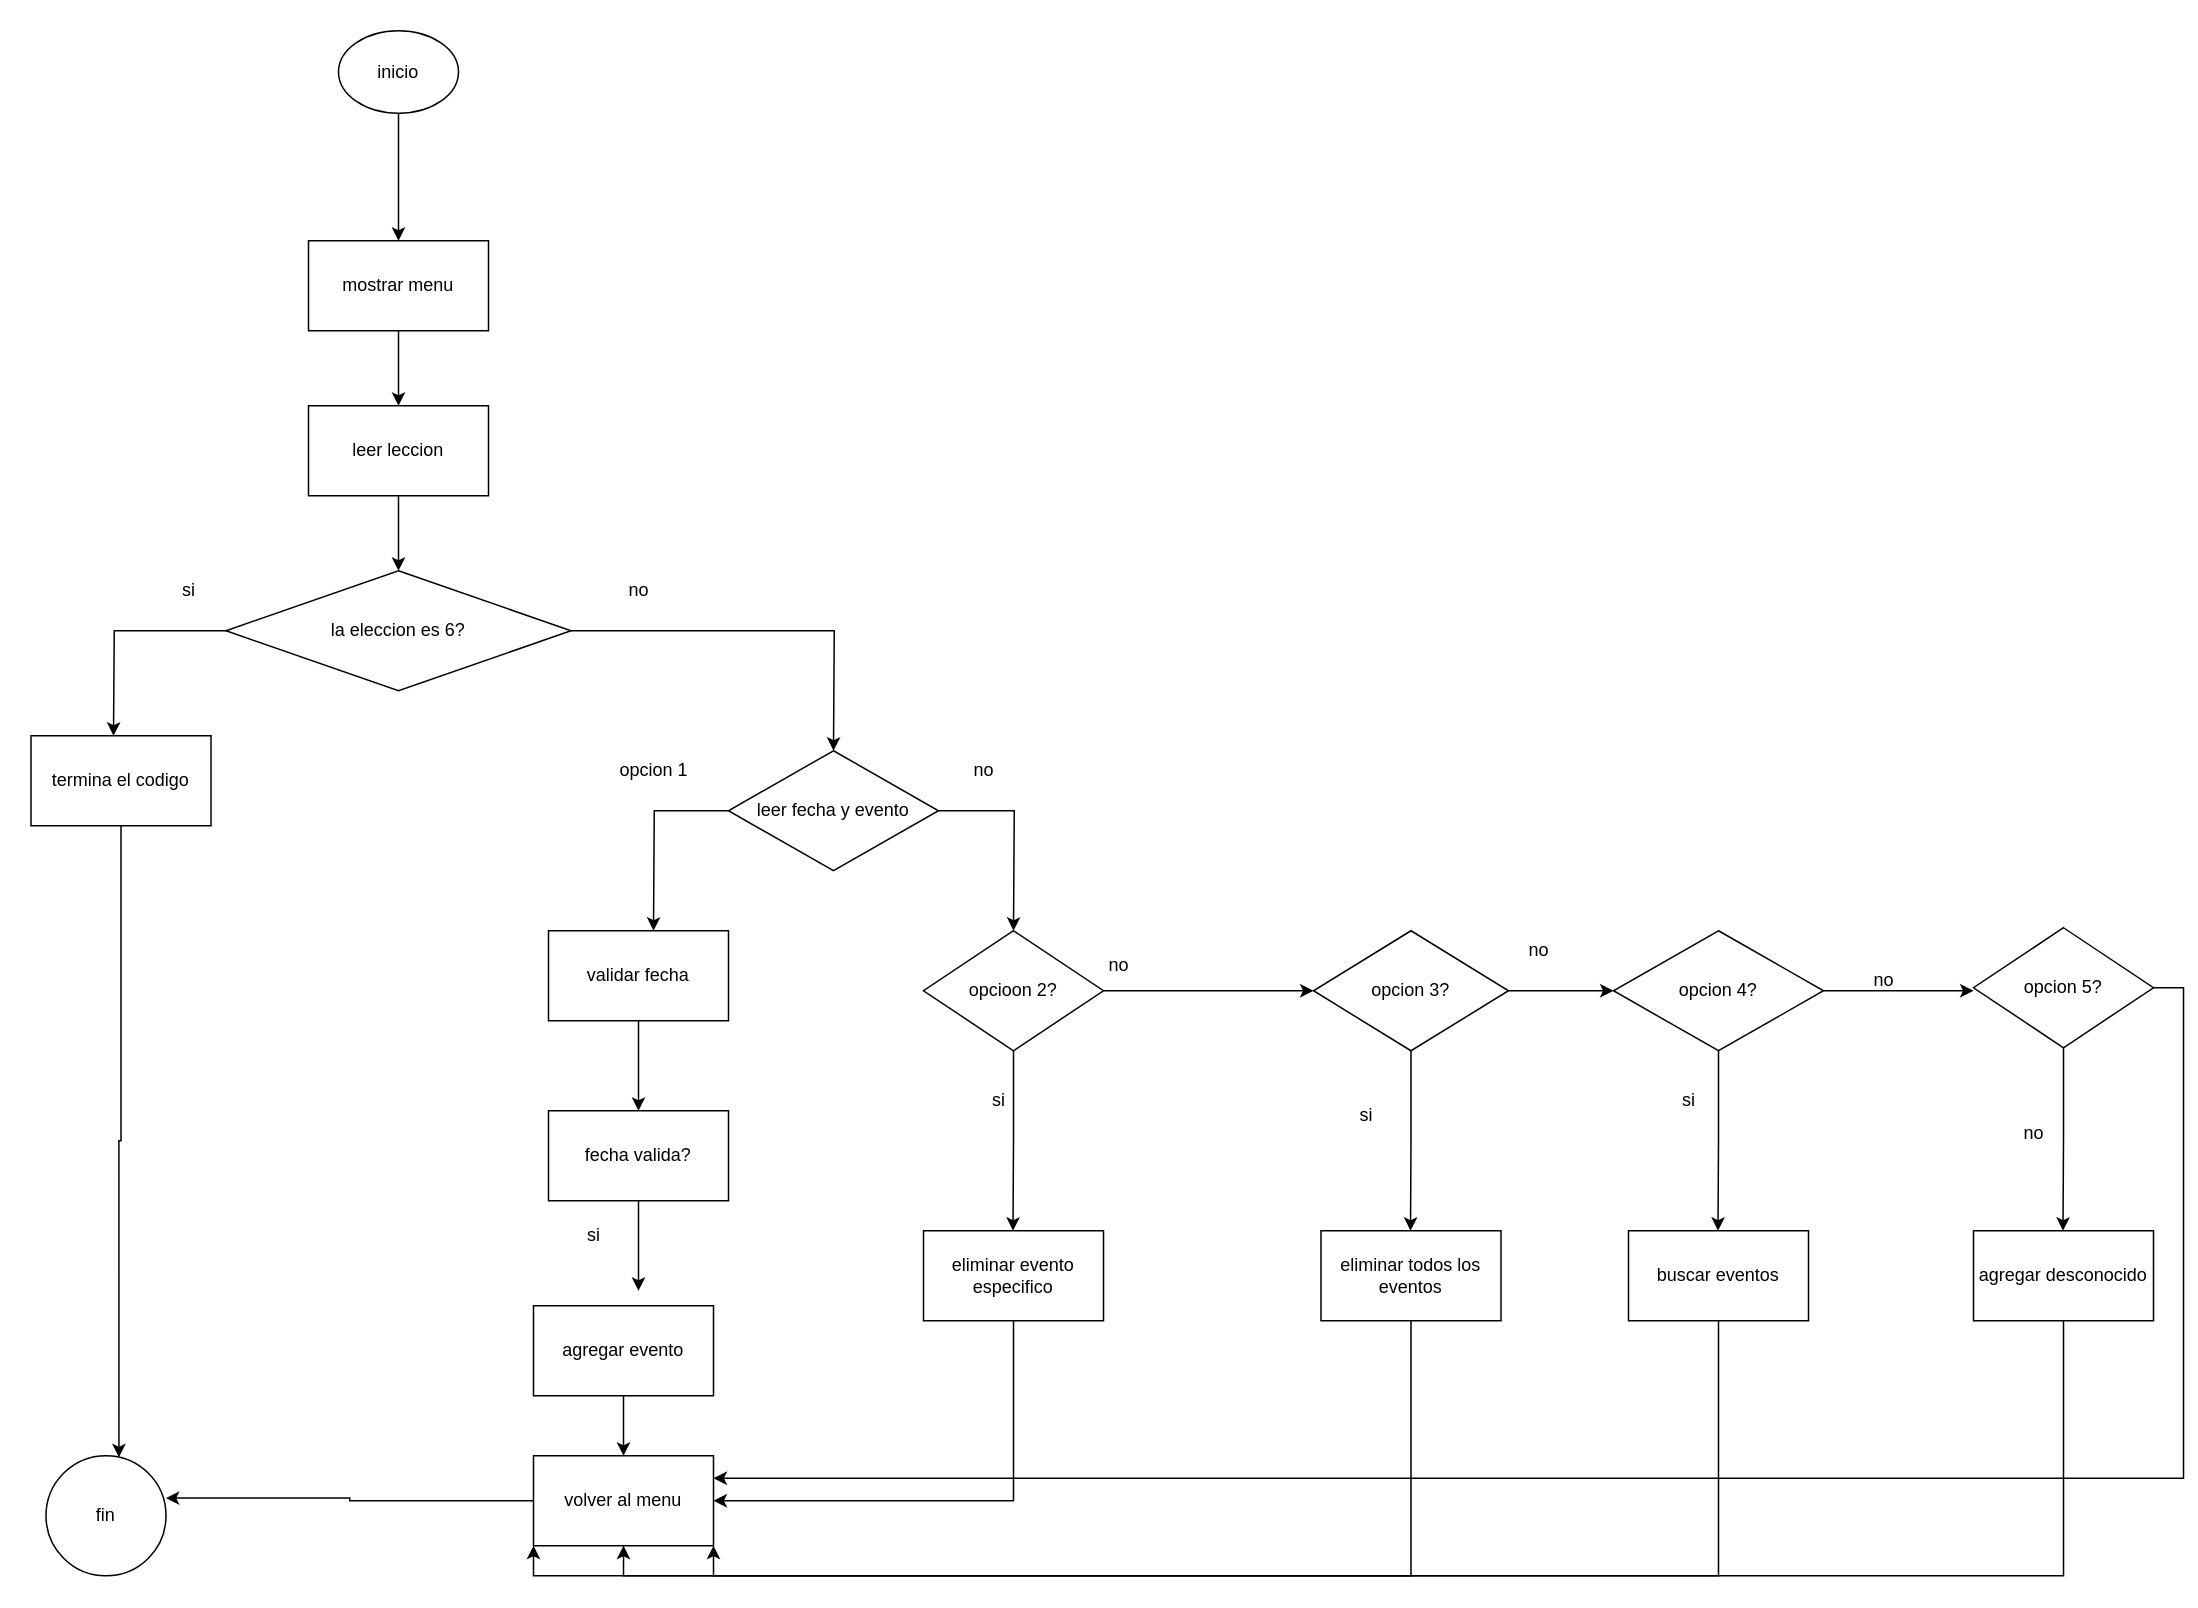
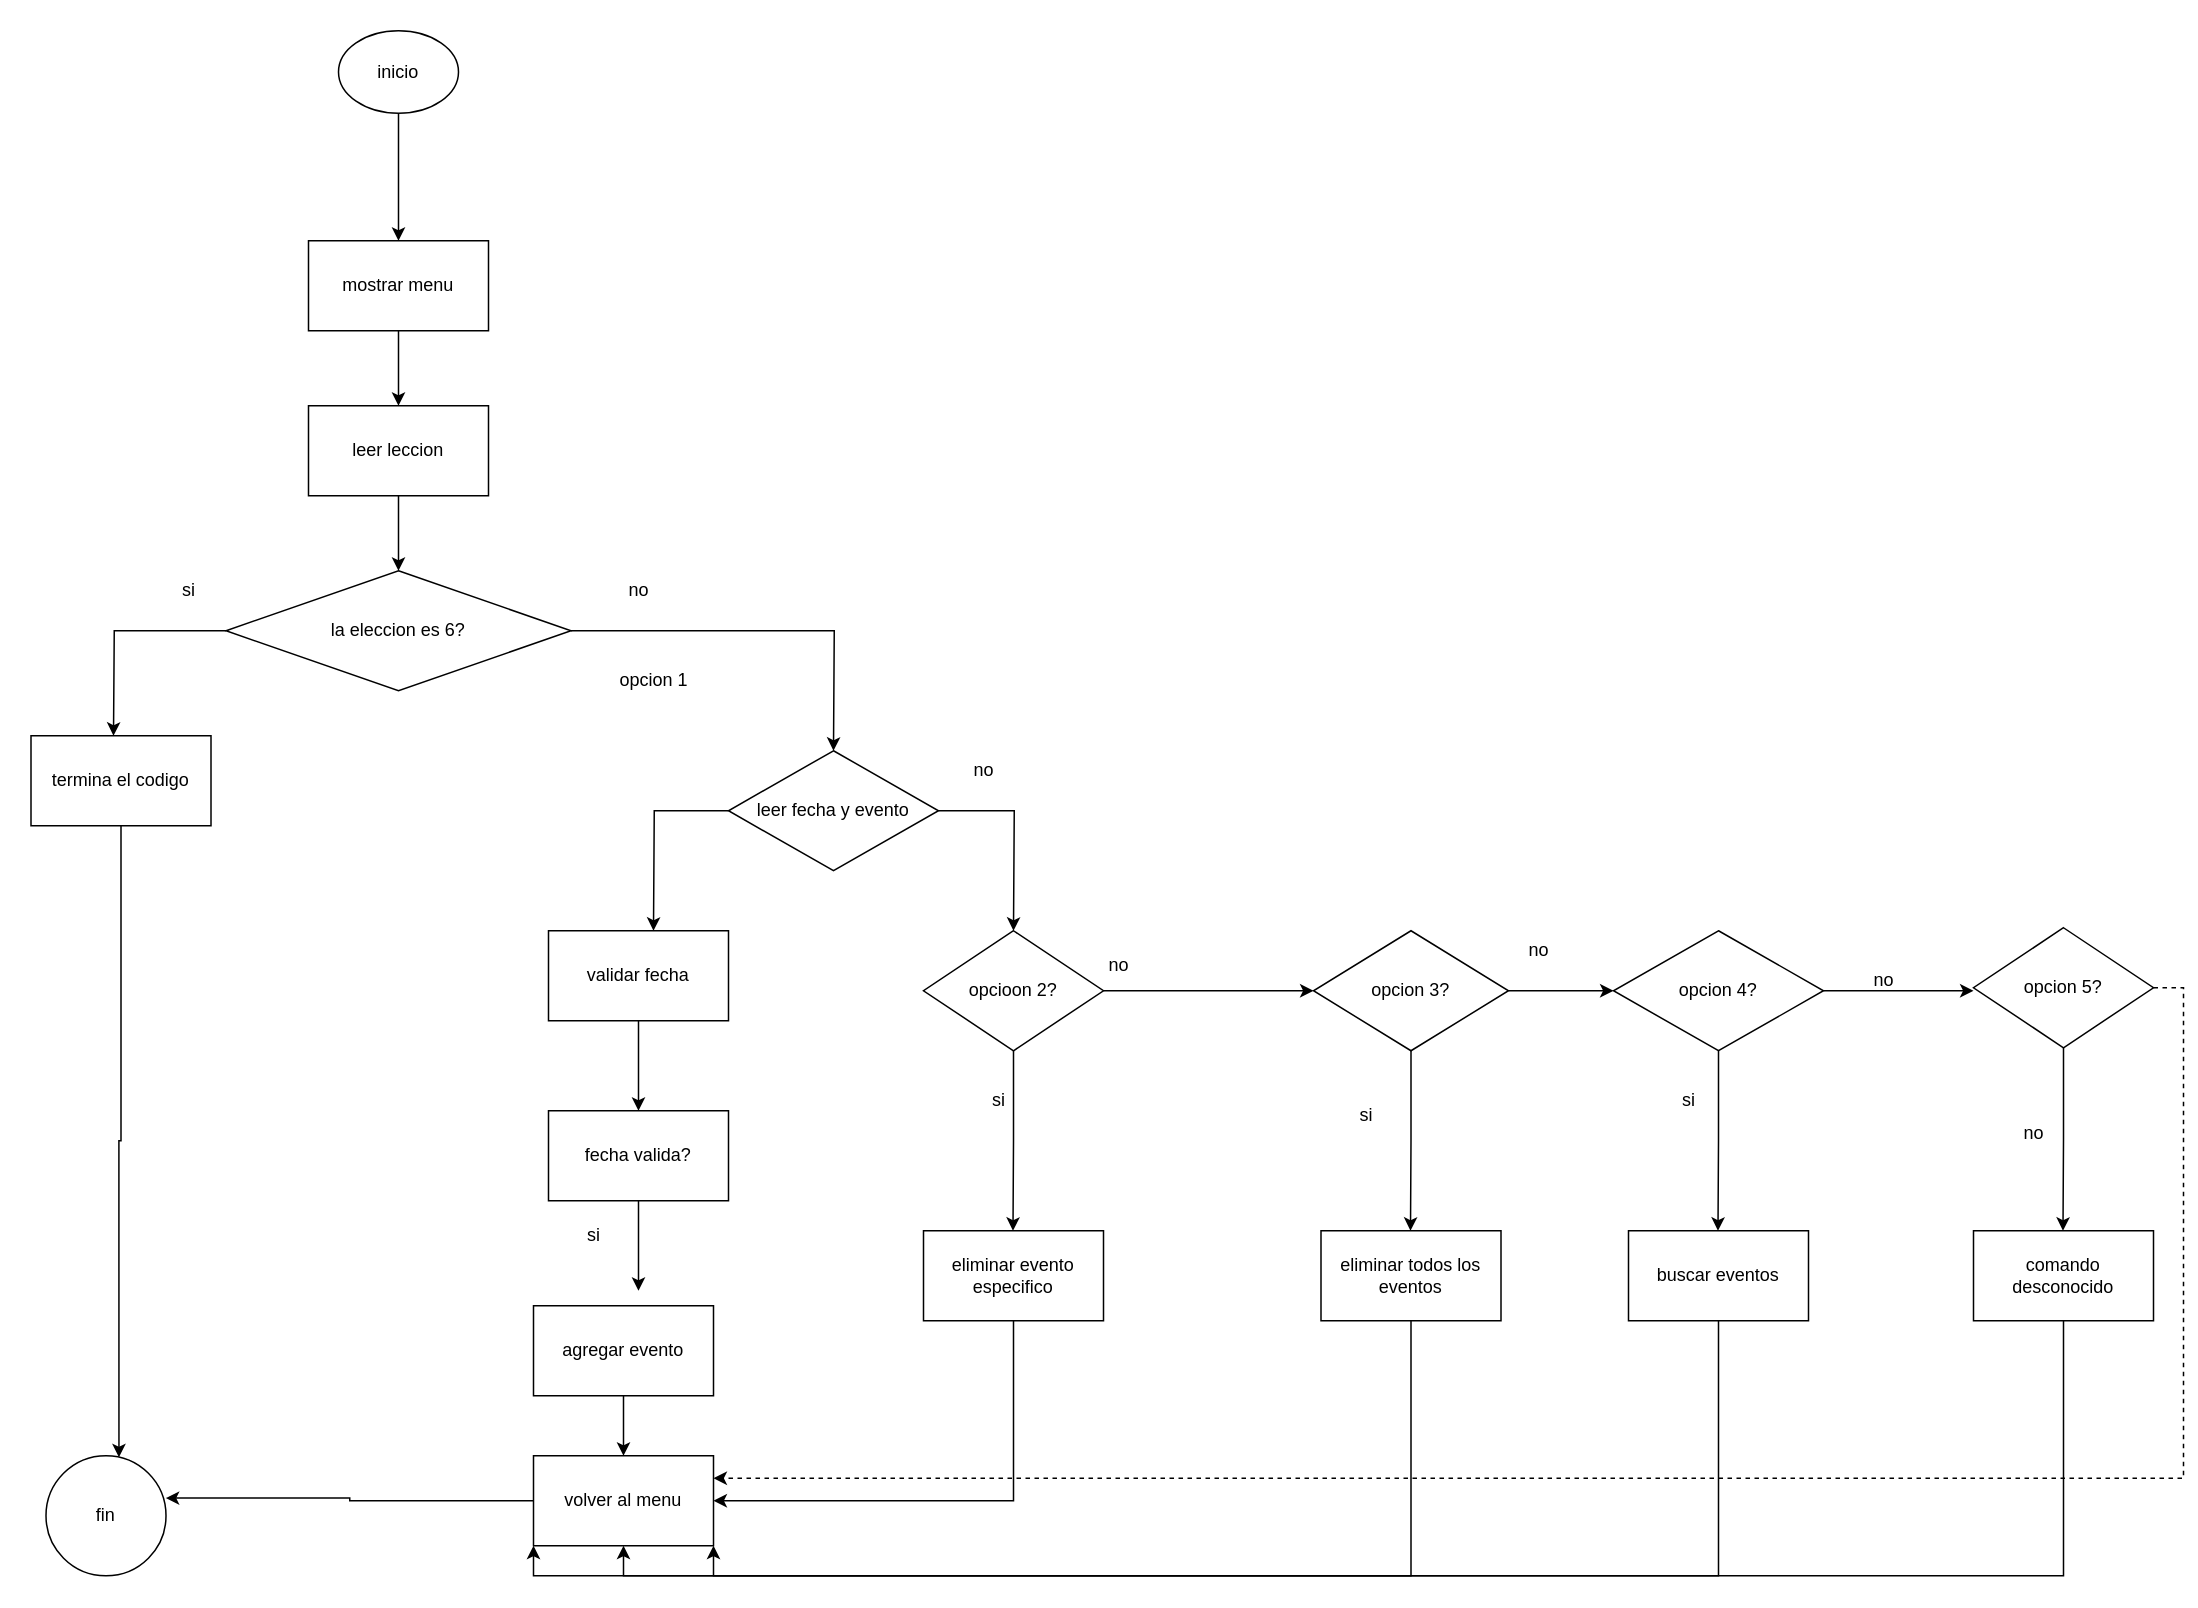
(653, 770) -> (653, 680)
(2063, 1276) -> (2063, 1276)
(1712, 1478) -> (1712, 1478)
